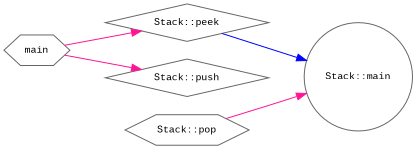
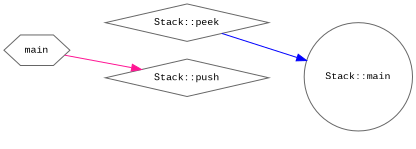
(98, 39) -> none
(187, 130) -> none
